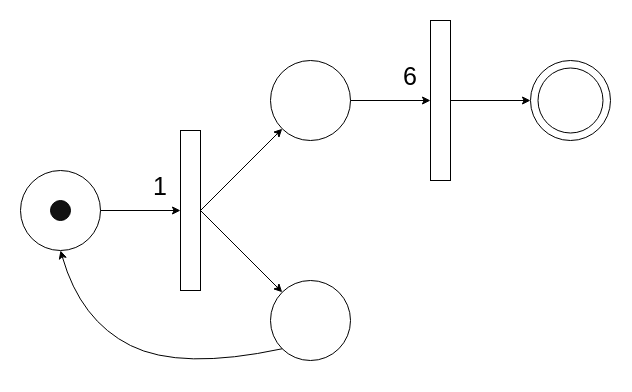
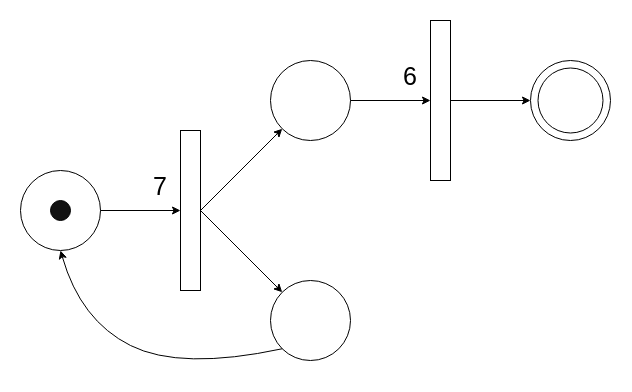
(161, 186) -> (161, 186)
